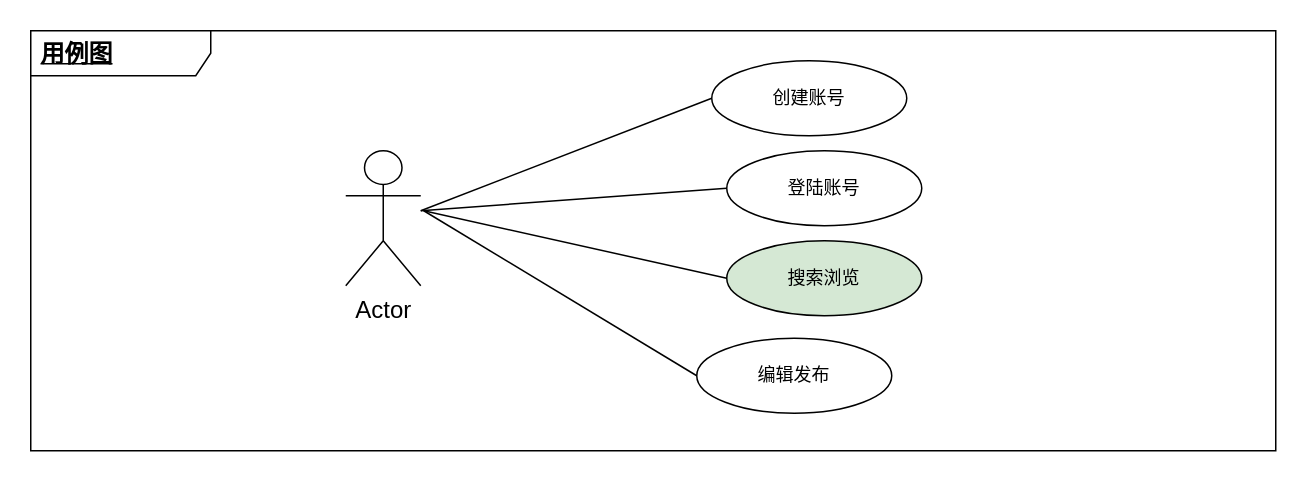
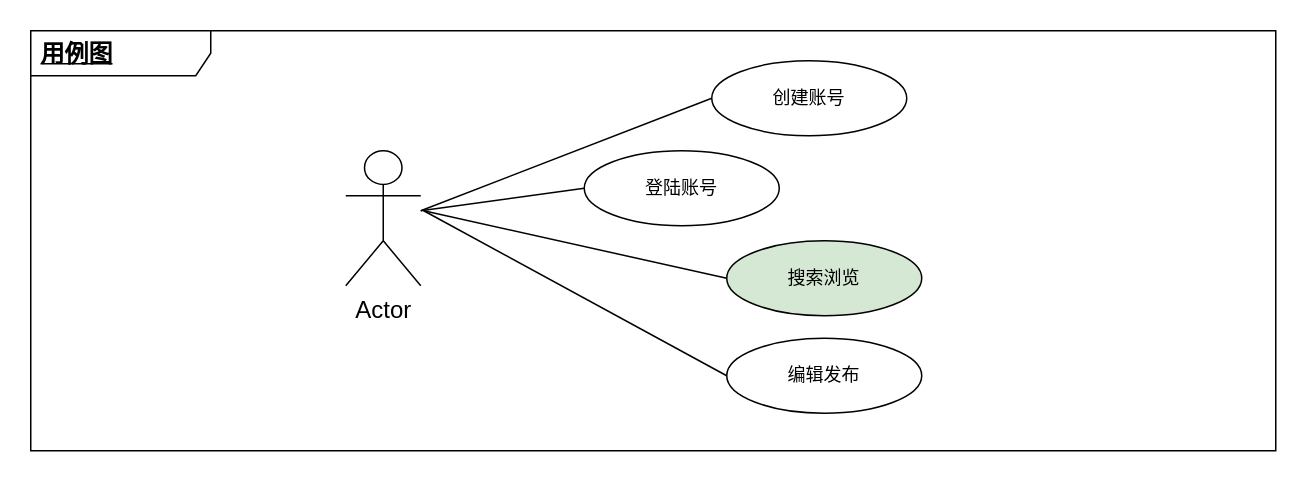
(824, 188) -> (682, 188)
(794, 376) -> (824, 376)
